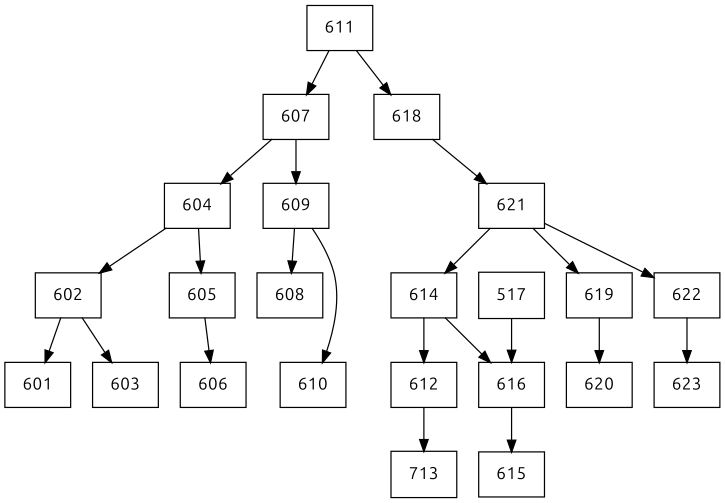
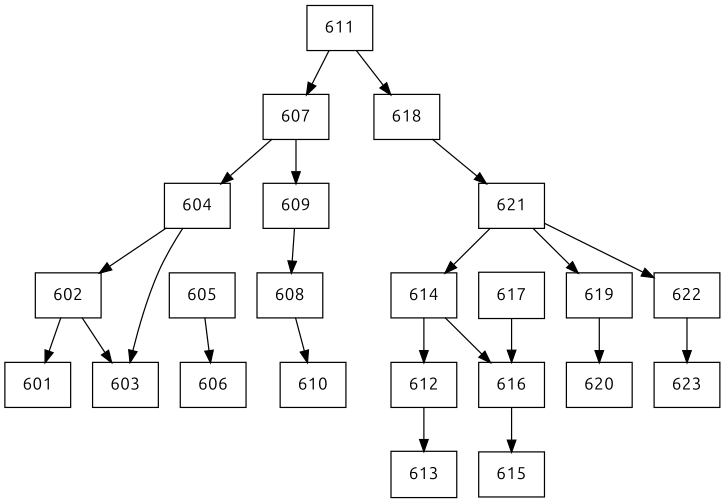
(199, 245) -> (152, 287)
(336, 288) -> (300, 334)
(512, 295) -> (512, 295)
(424, 474) -> (424, 474)
